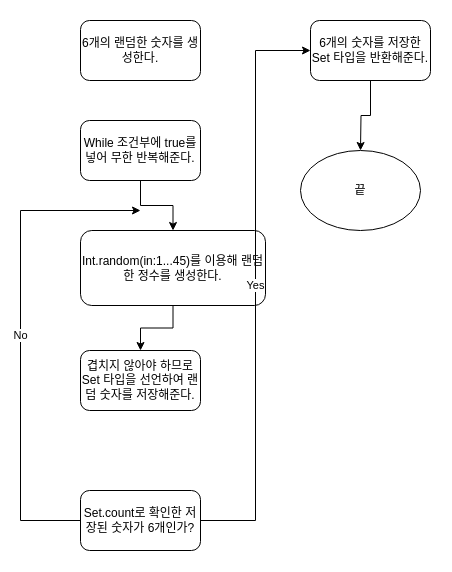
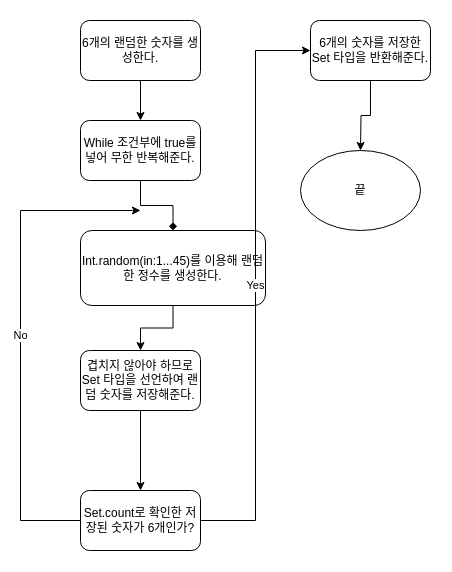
none -> (141, 97)
(173, 222) -> (173, 221)
none -> (141, 447)
